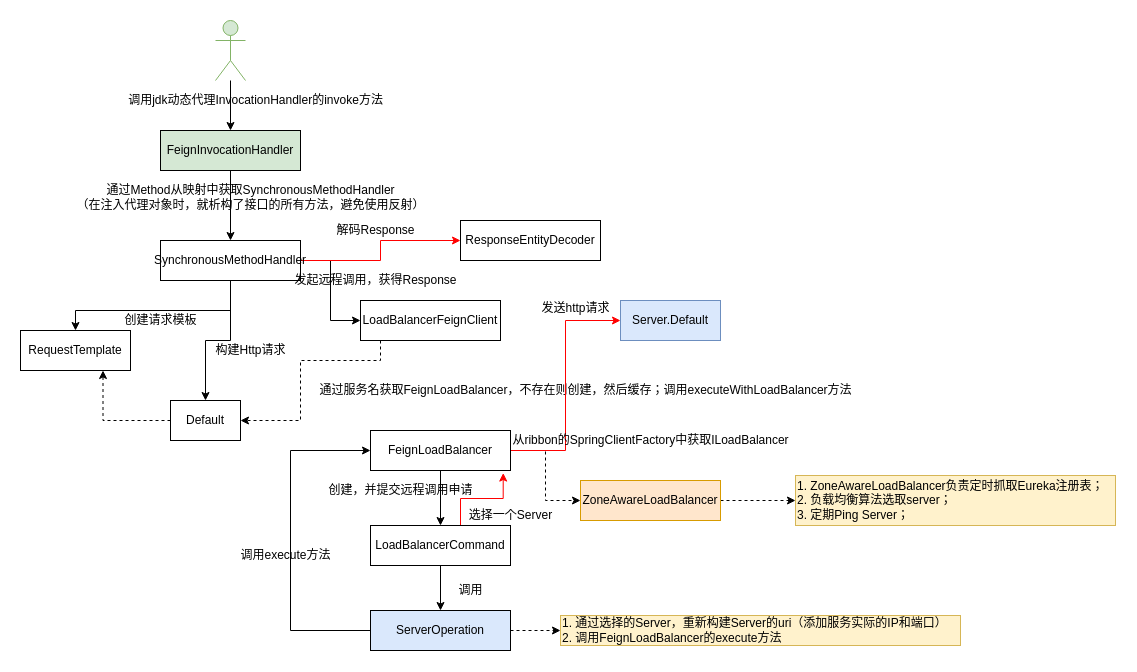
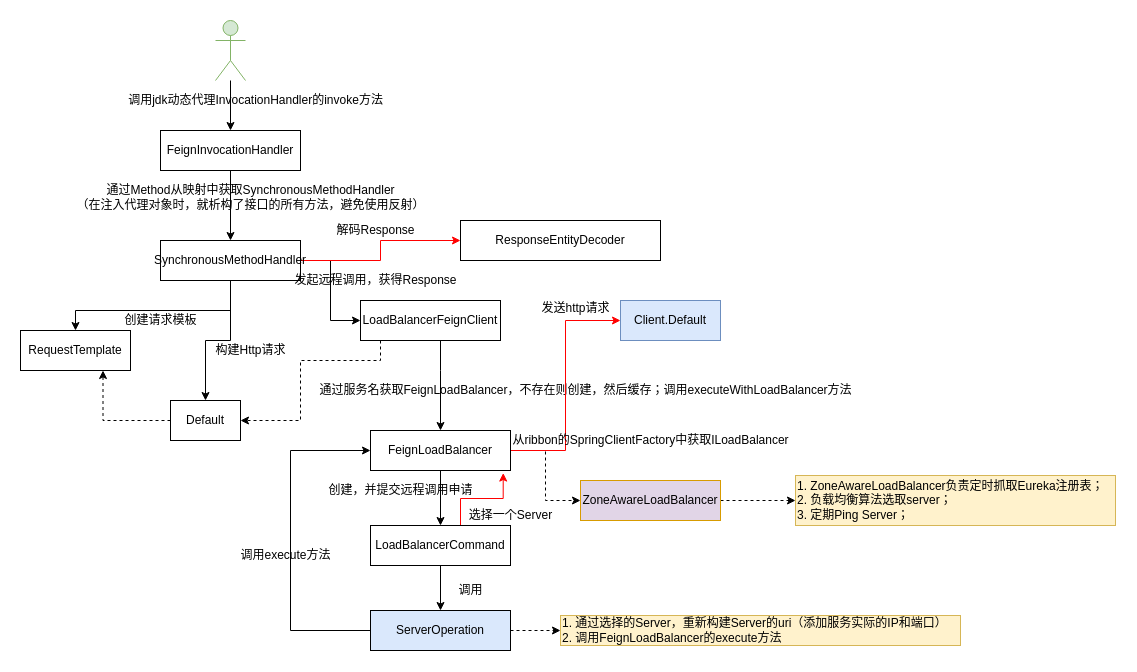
(231, 151) -> (231, 151)
(531, 241) -> (561, 241)
(671, 321) -> (671, 321)
none -> (441, 382)
(651, 501) -> (651, 501)
